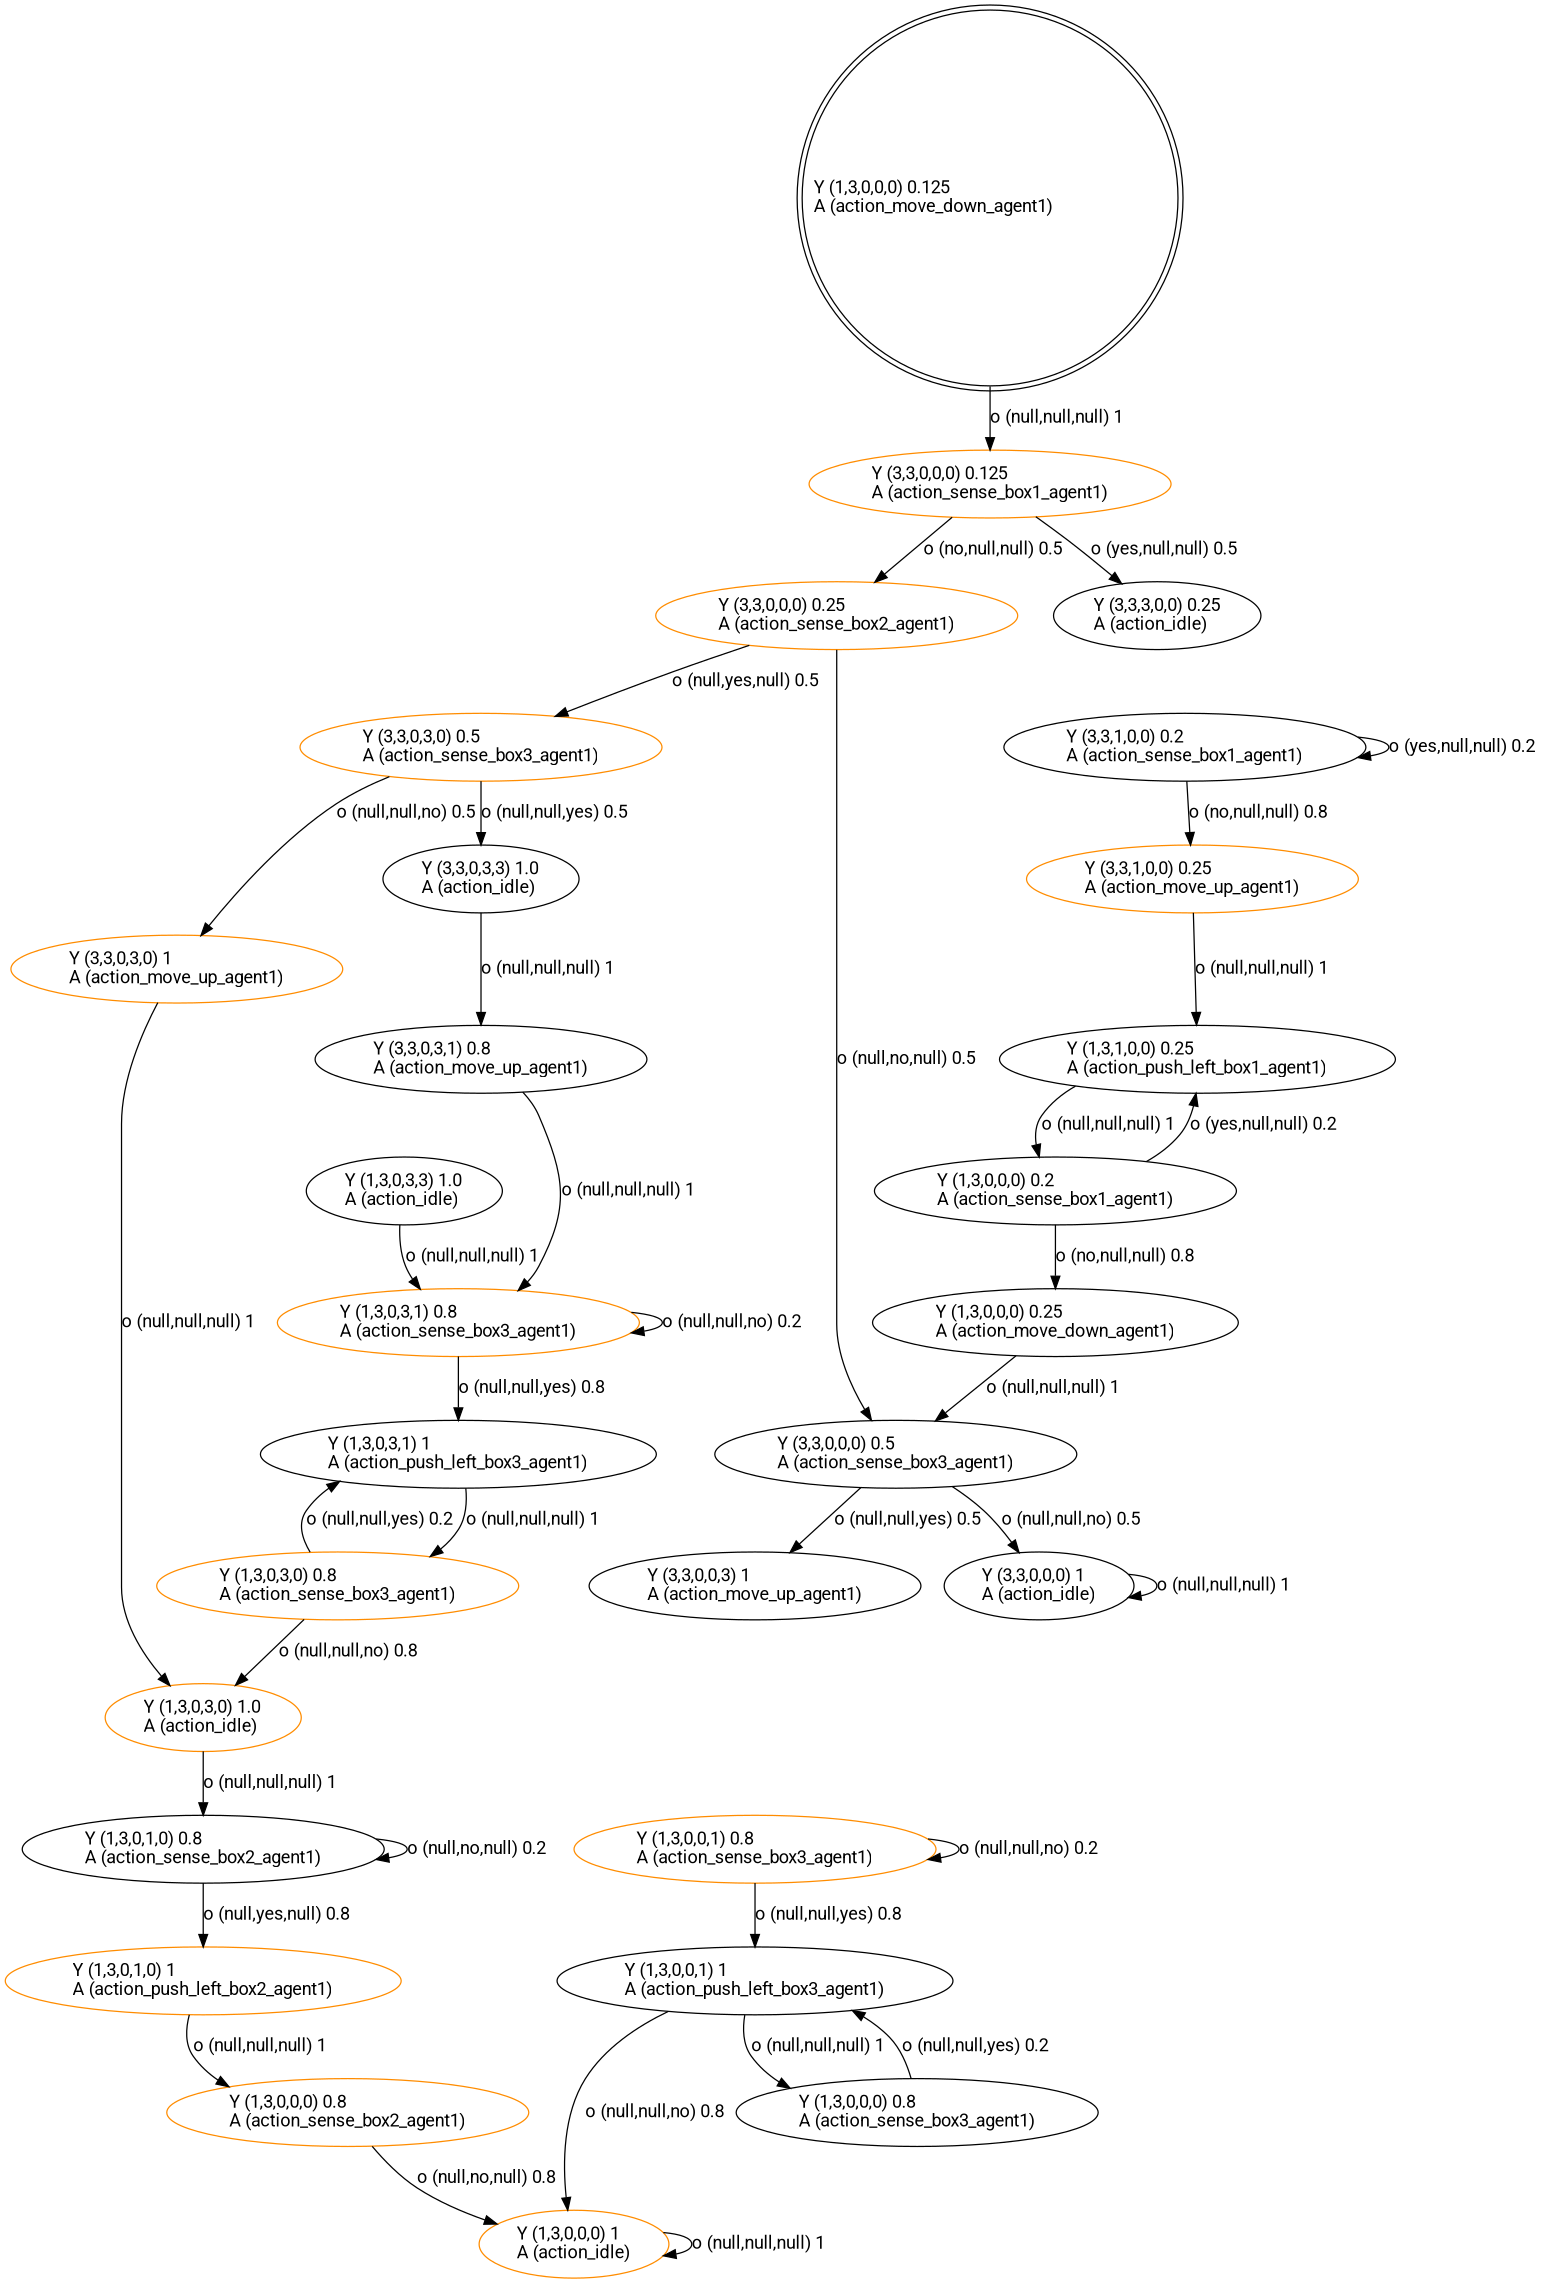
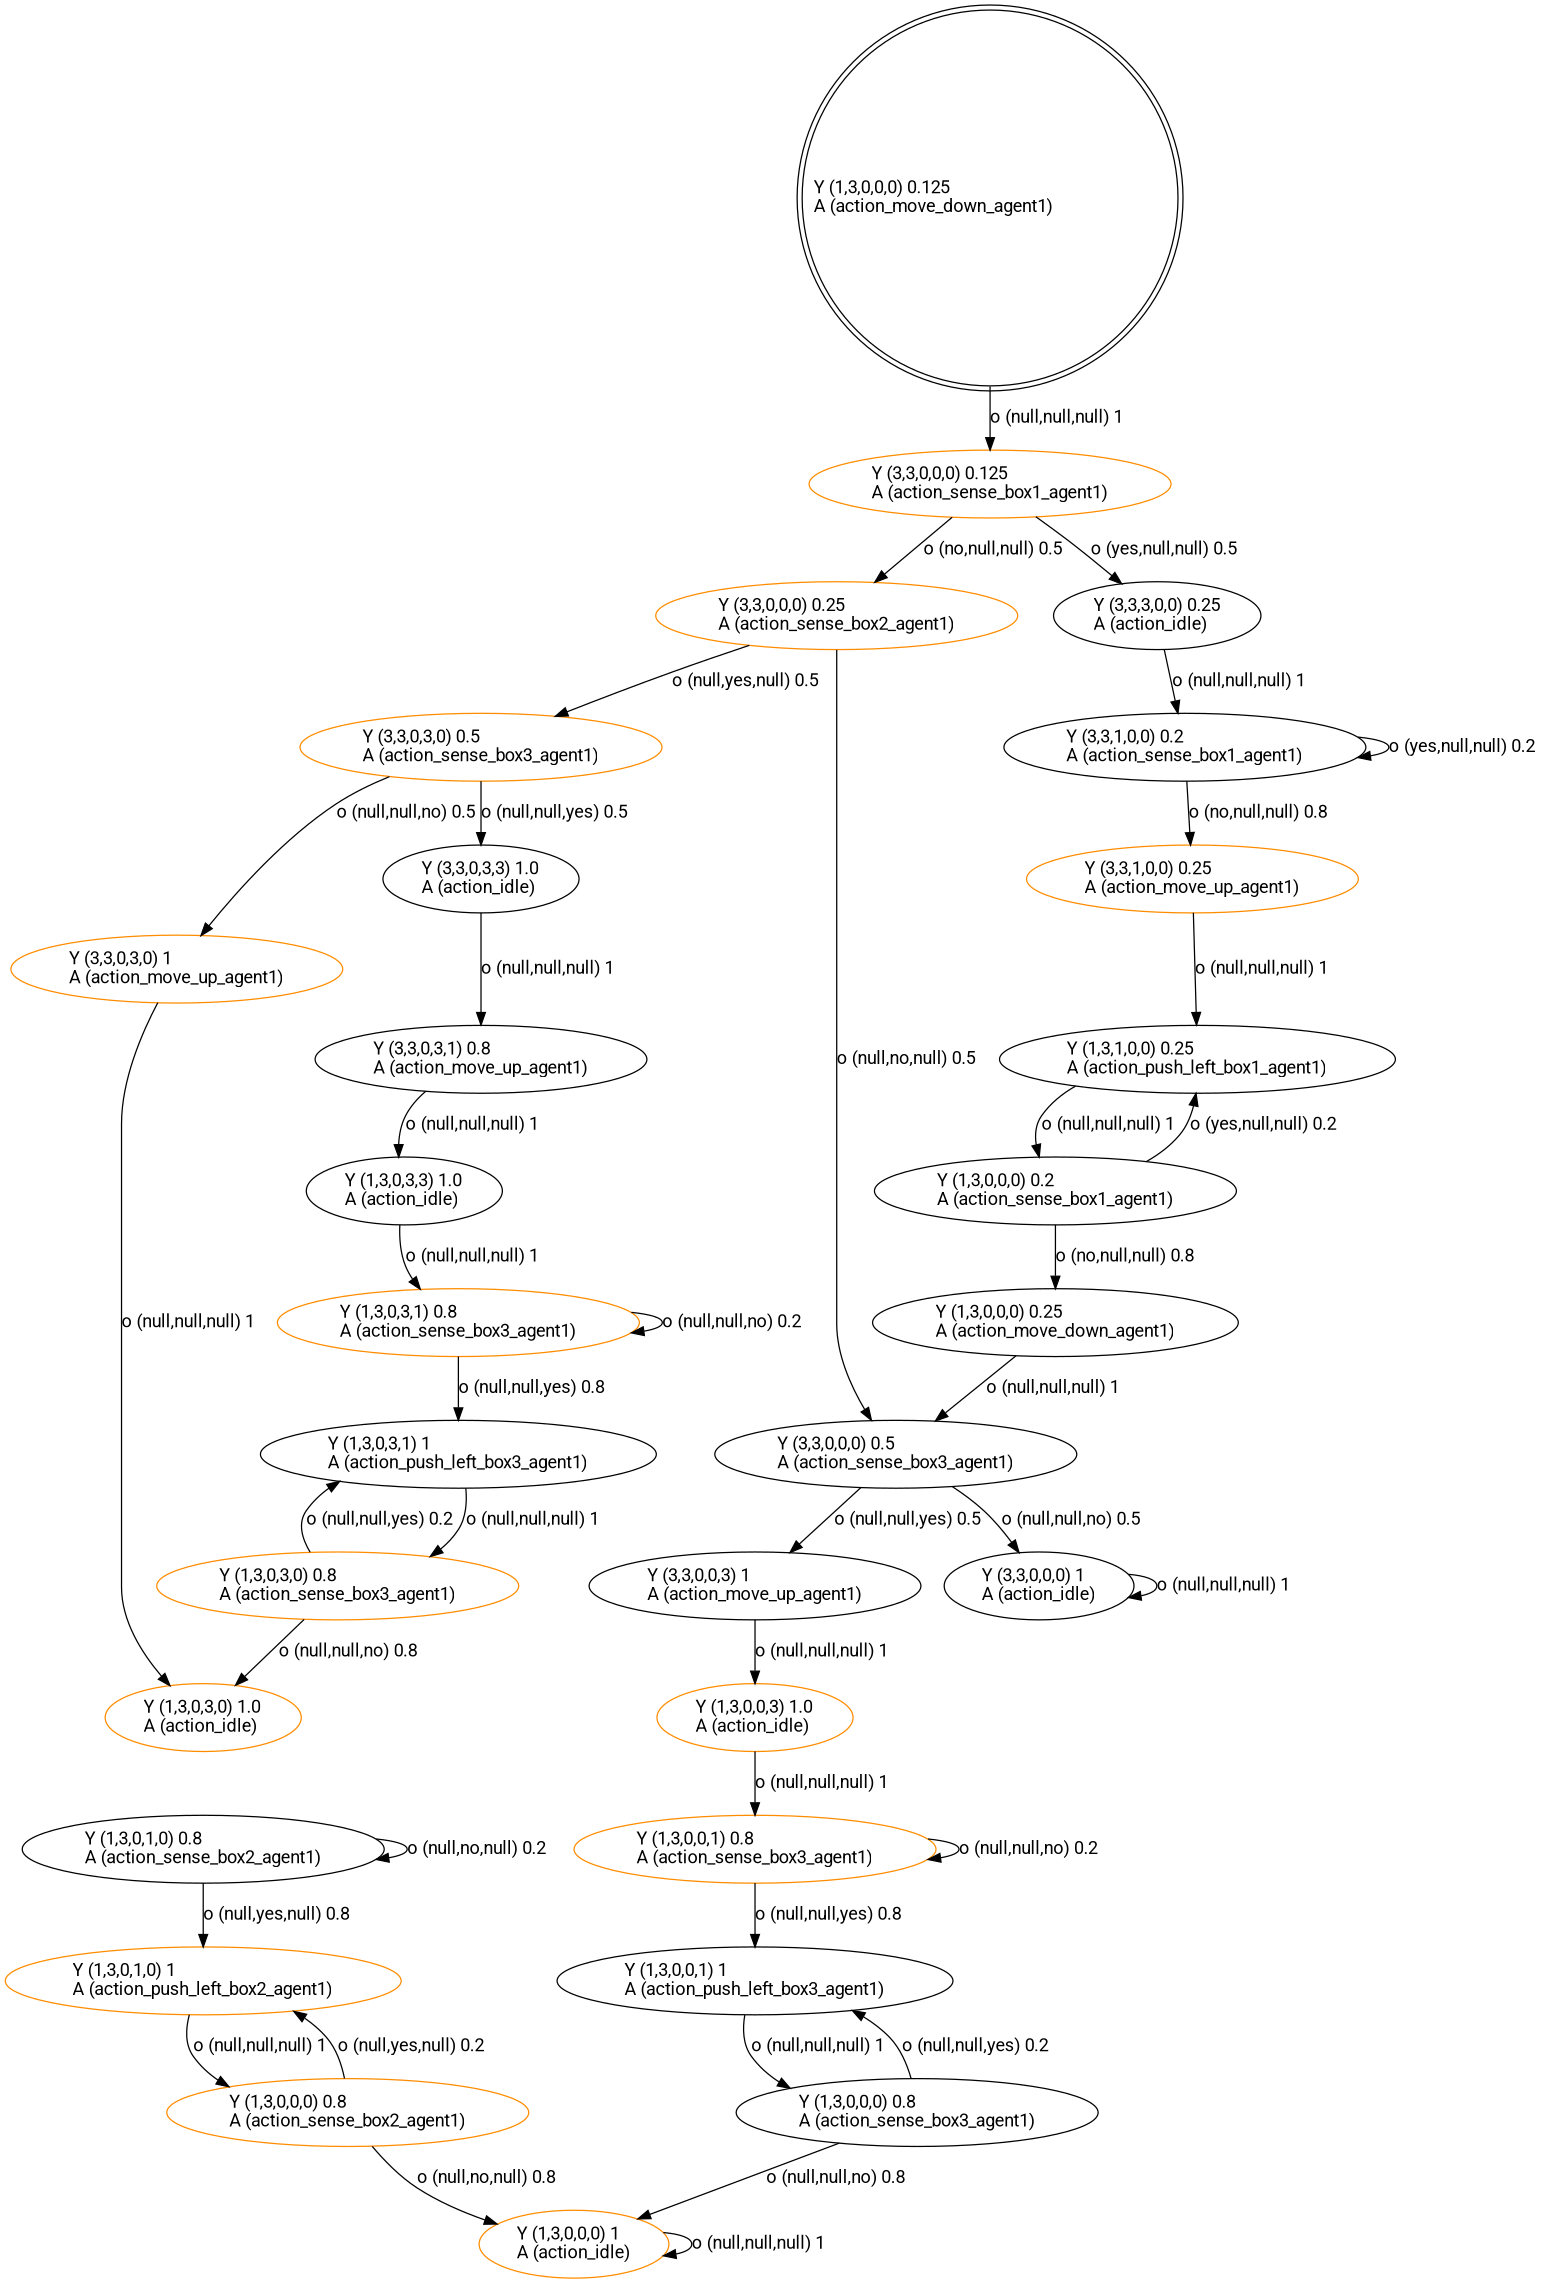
none -> (1170, 675)
(560, 1187) -> (406, 1115)
none -> (755, 1718)
(203, 1777) -> none
none -> (331, 2044)
(582, 2085) -> (745, 2179)
